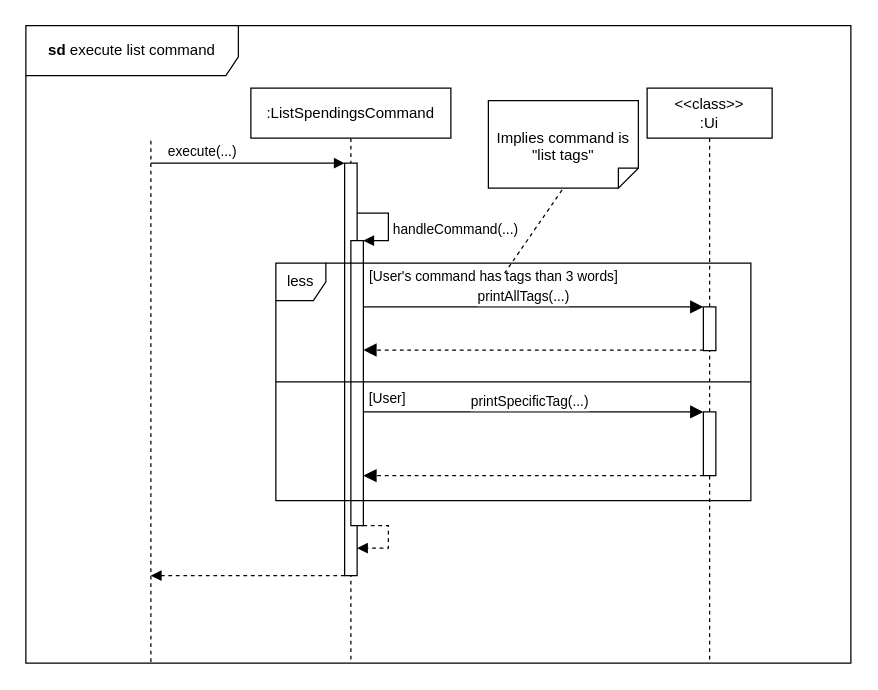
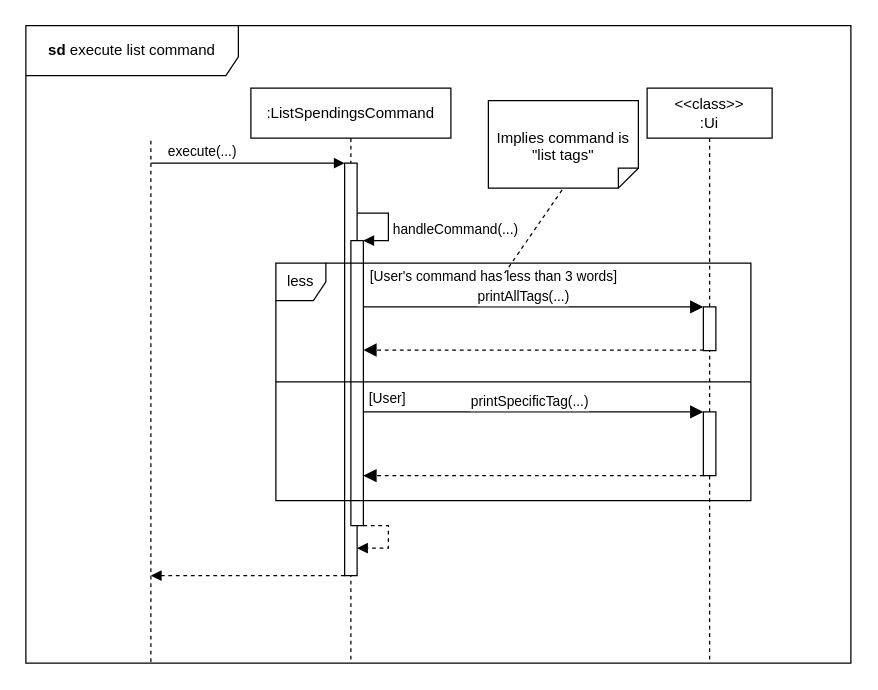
(494, 274) -> (494, 274)
